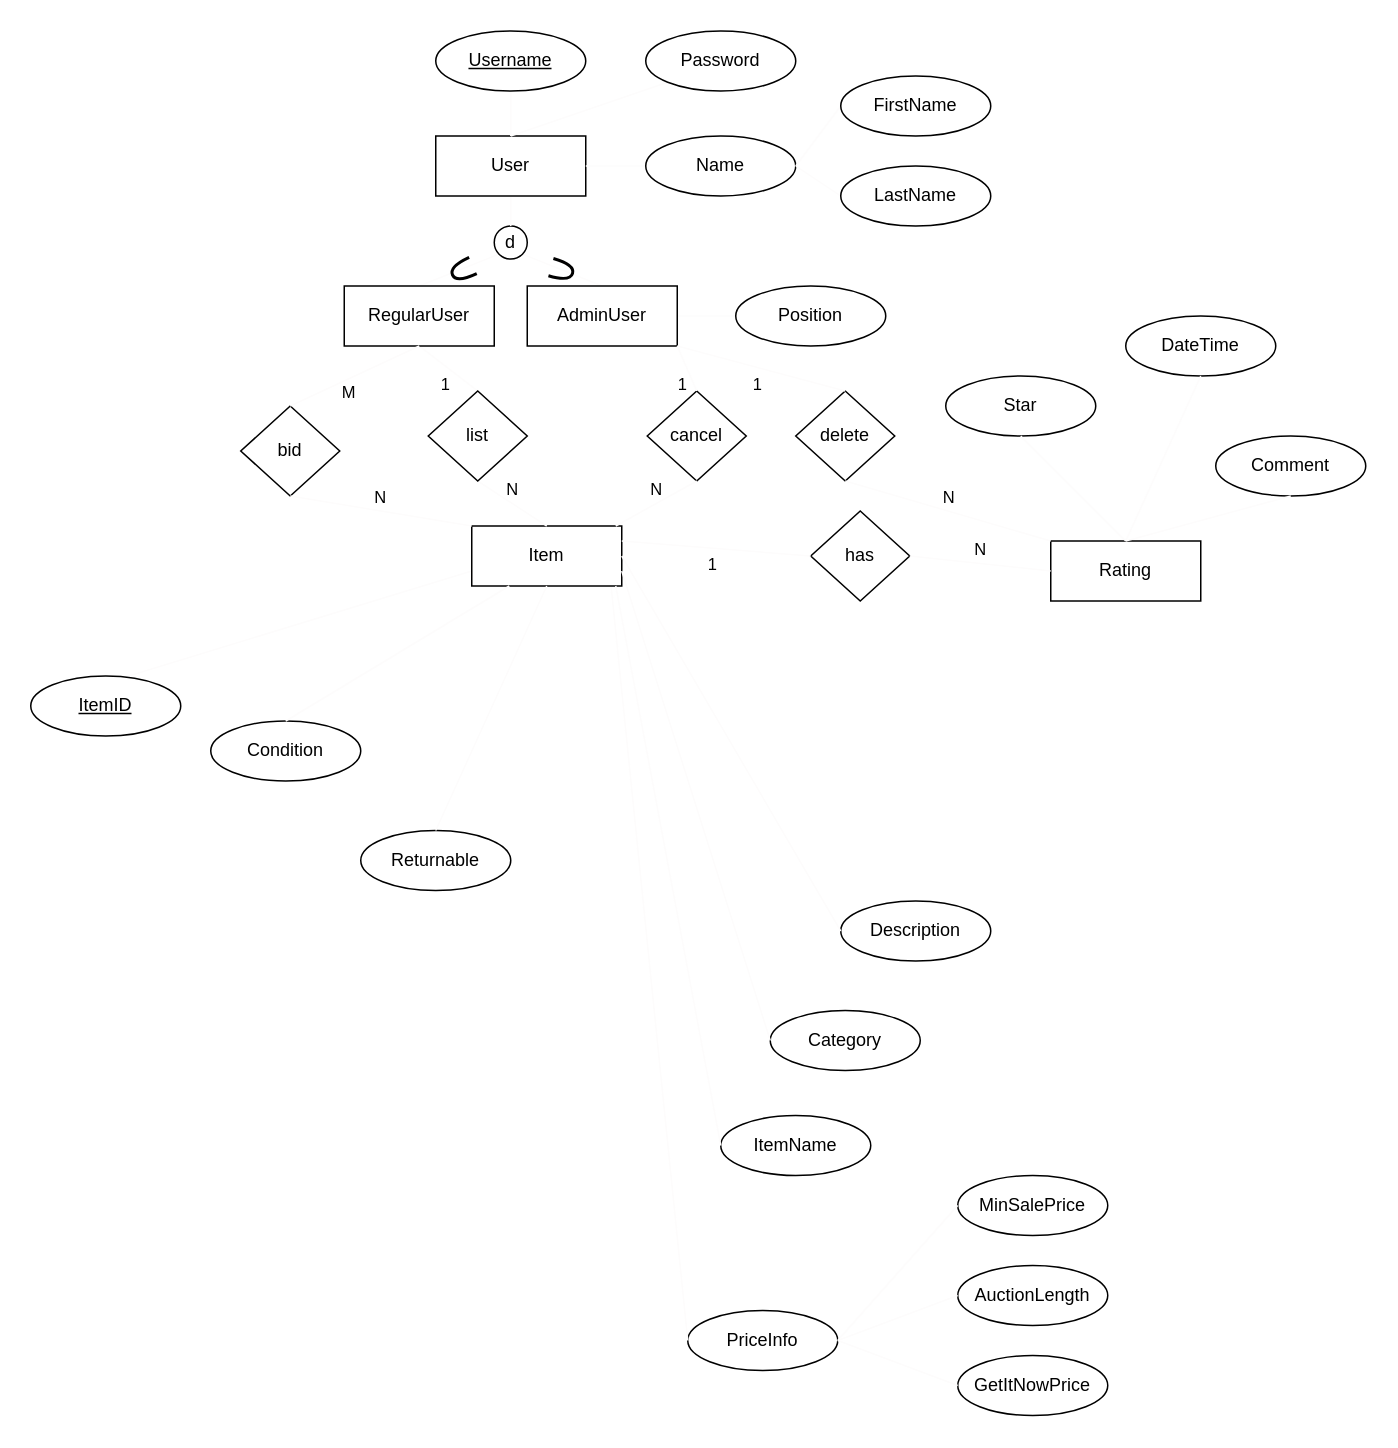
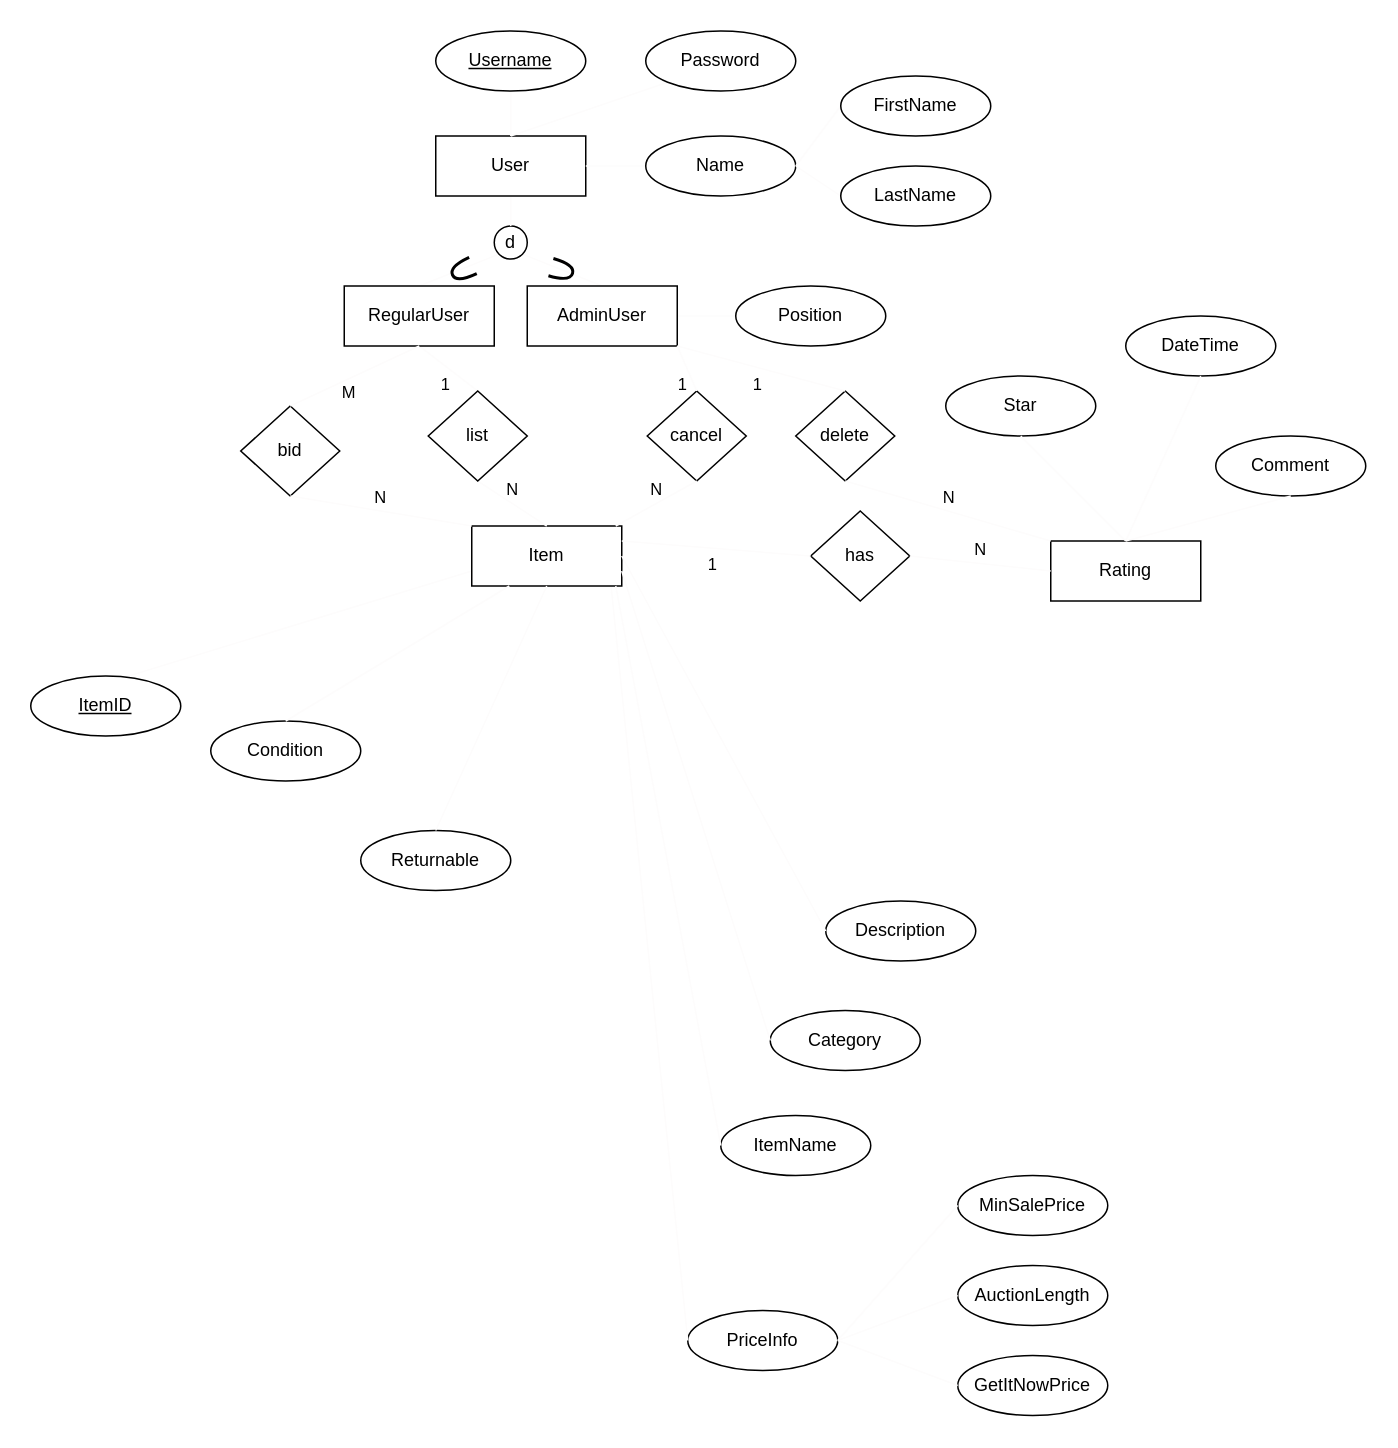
(916, 931) -> (901, 931)
